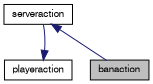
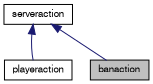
(45, 37) -> (32, 47)
